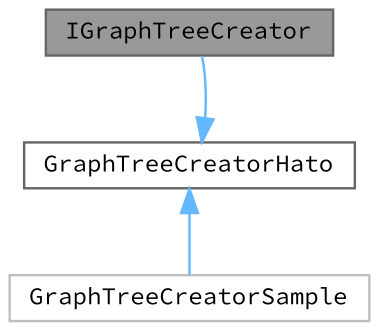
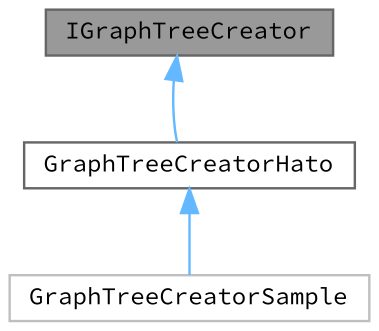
(206, 87) -> (173, 111)
